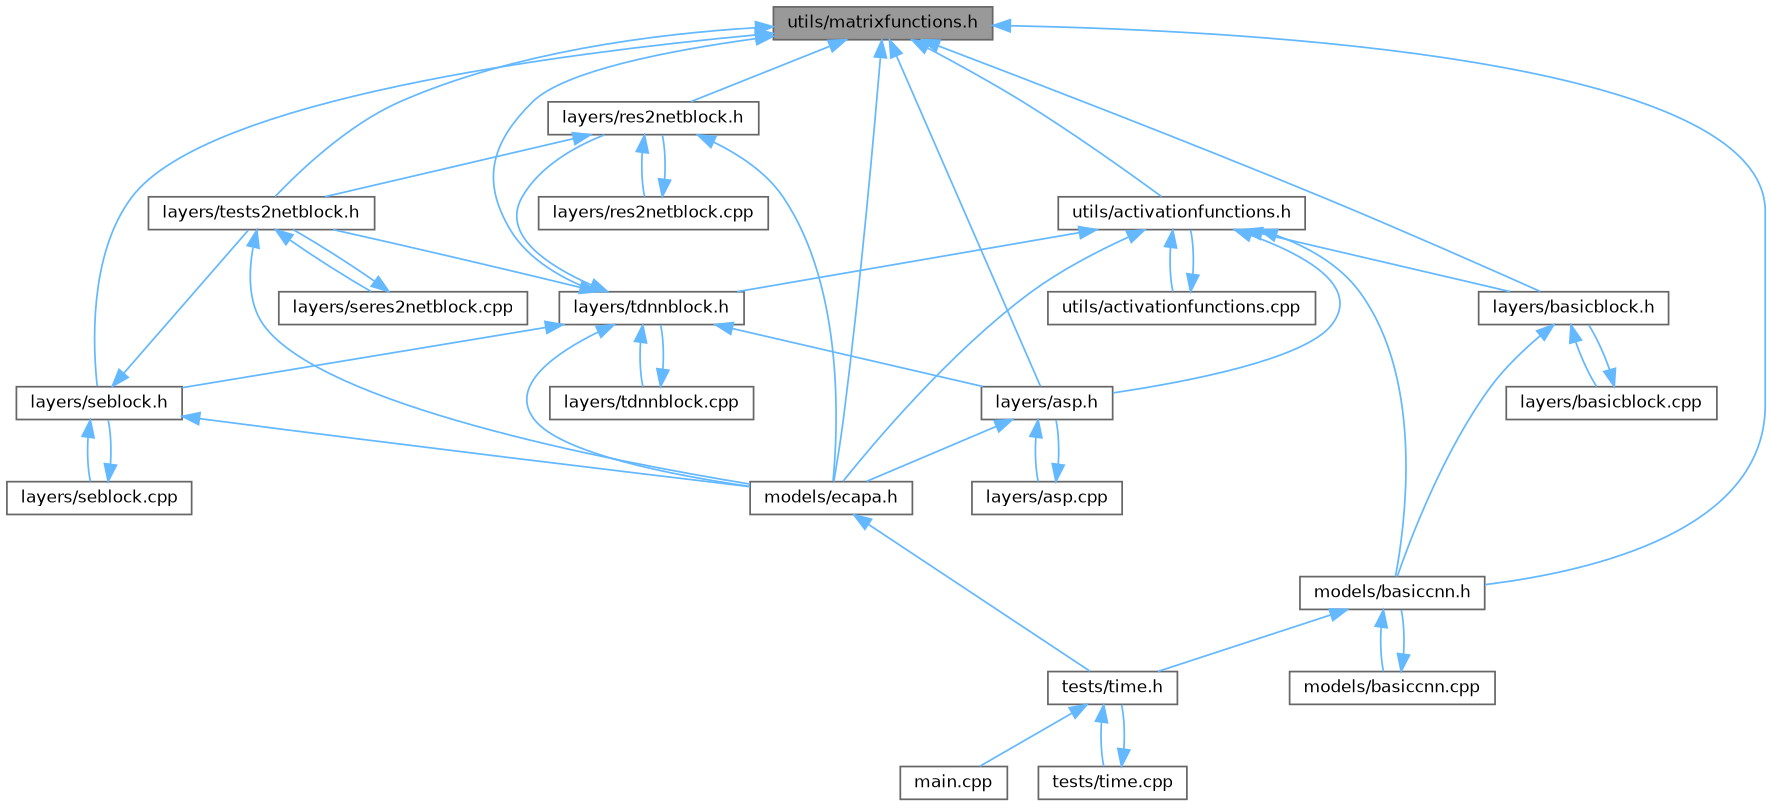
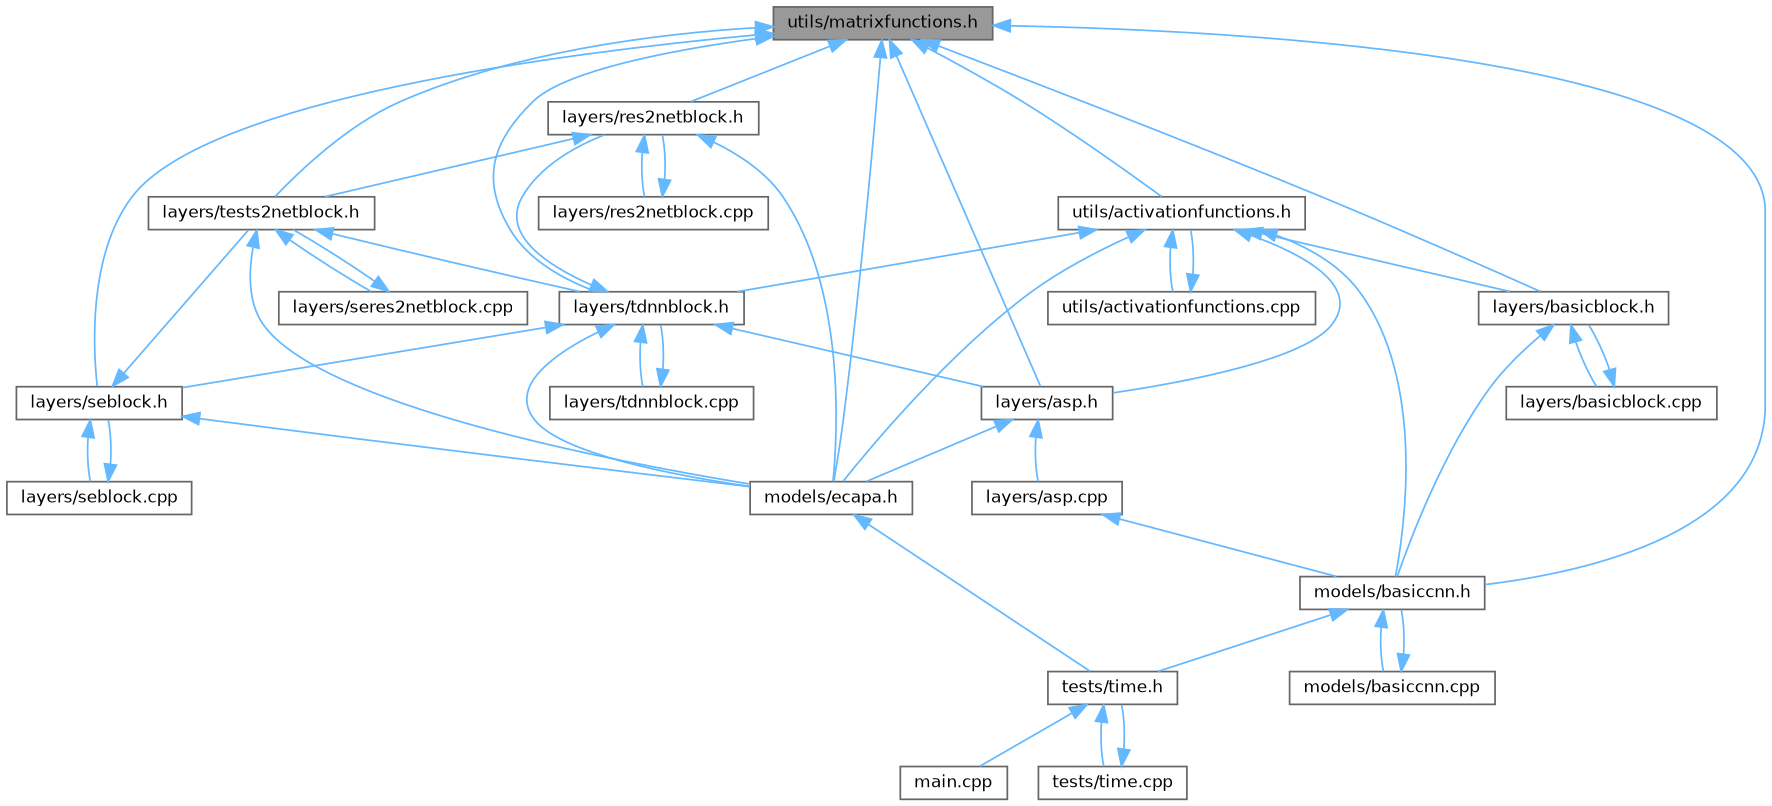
(457, 258) -> (456, 263)
(1059, 442) -> (1228, 548)
